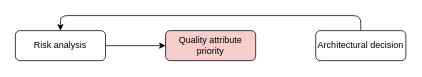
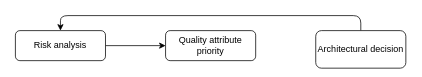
(210, 45) -> (210, 45)
(360, 45) -> (360, 49)
